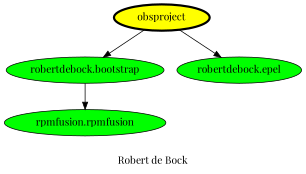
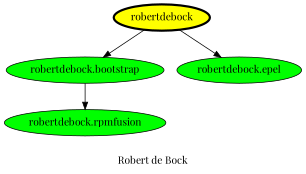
(162, 18) -> (162, 18)
(85, 123) -> (85, 123)
